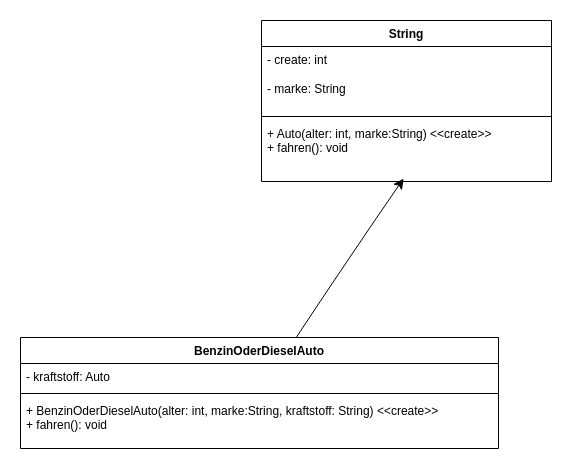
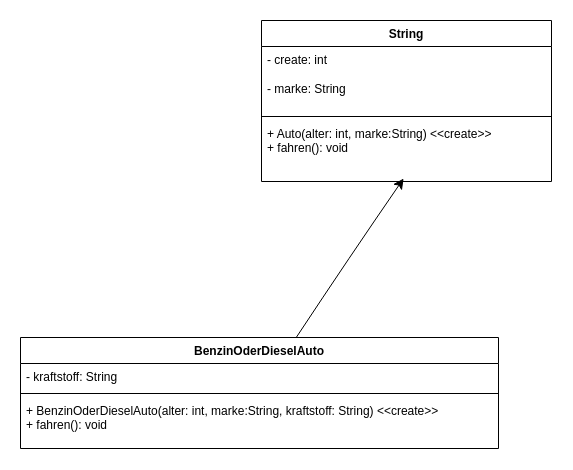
(82, 378) -> (87, 378)
